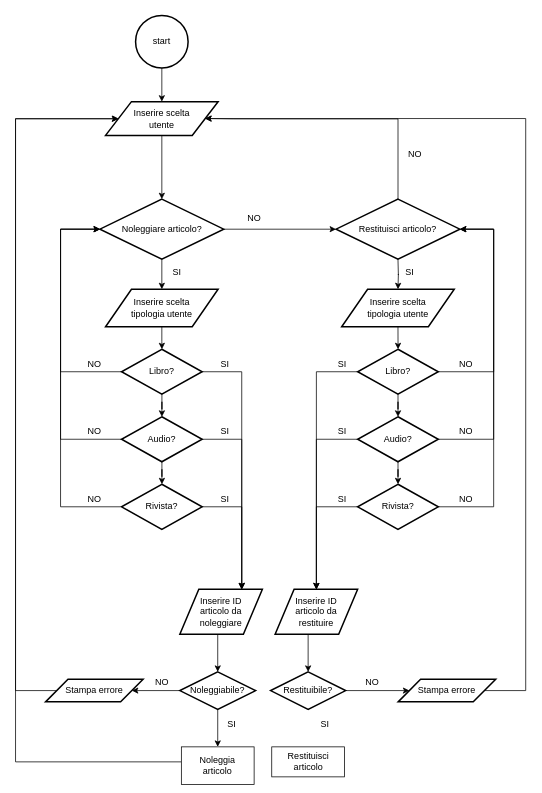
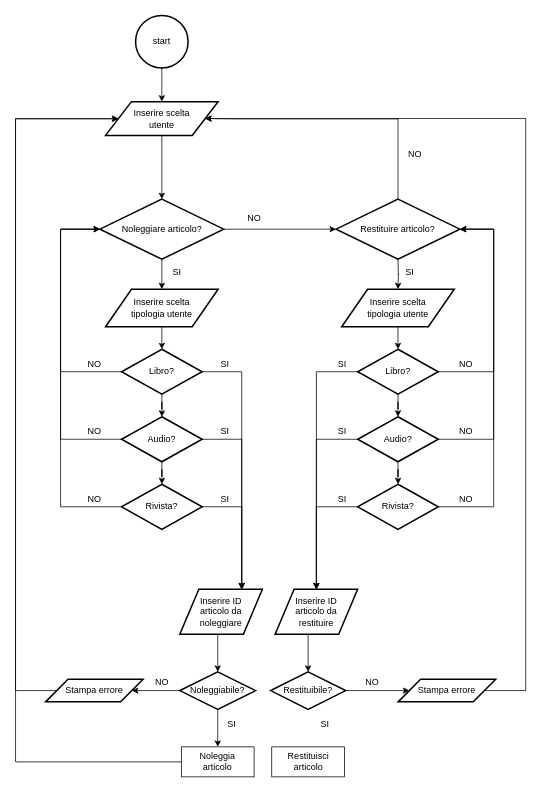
(398, 229) -> (398, 229)
(218, 765) -> (218, 762)
